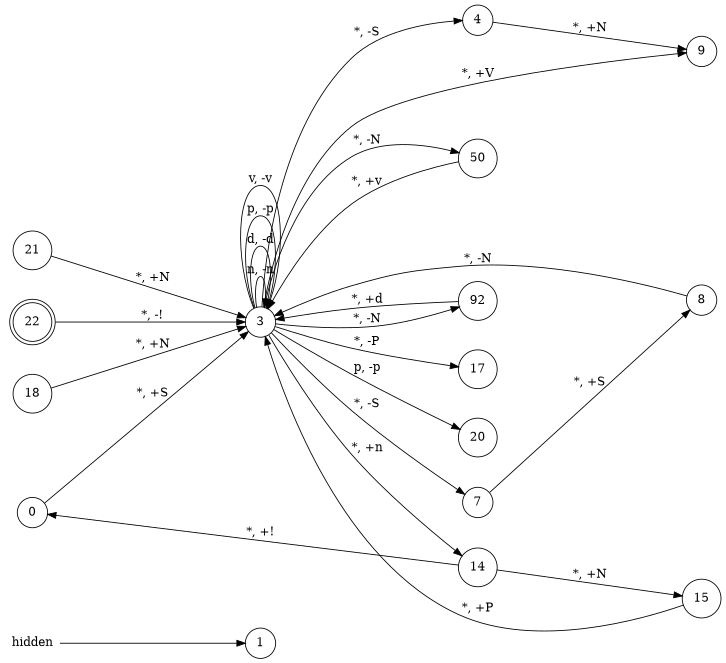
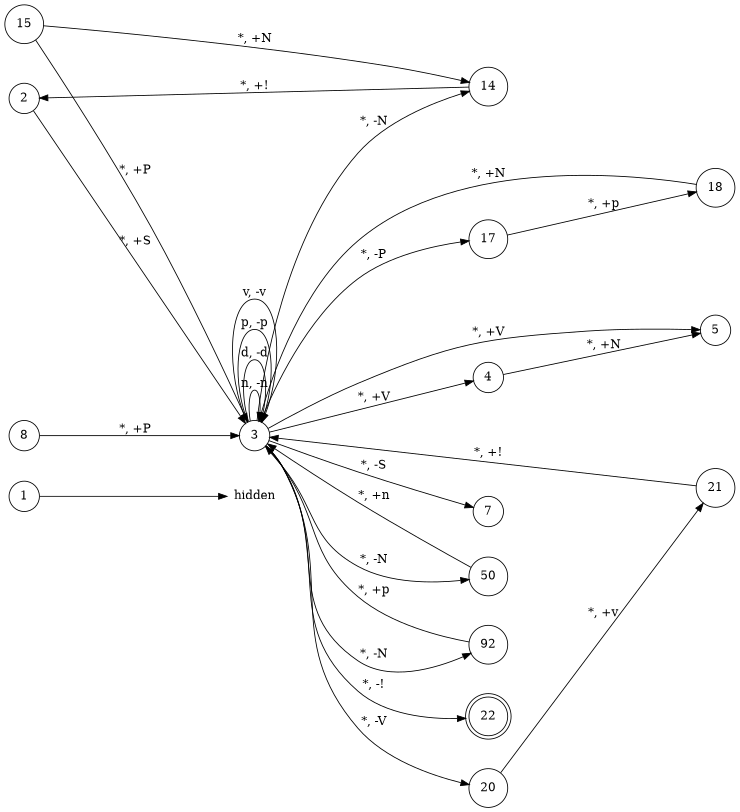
(367, 32) -> (374, 397)
(702, 51) -> (716, 330)
(367, 182) -> (374, 496)
none -> (598, 214)
(478, 259) -> (135, 429)
(153, 278) -> (488, 453)
(367, 300) -> (374, 590)
(146, 322) -> (325, 649)
(367, 368) -> (374, 722)
(587, 404) -> none
(367, 448) -> (374, 122)
(32, 513) -> (24, 98)
(585, 582) -> (253, 47)
none -> (599, 641)
(148, 643) -> (129, 496)
